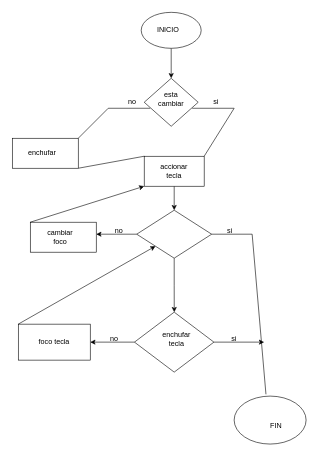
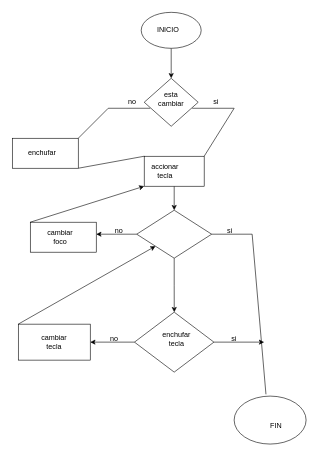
(174, 171) -> (165, 171)
(54, 342) -> (54, 342)
